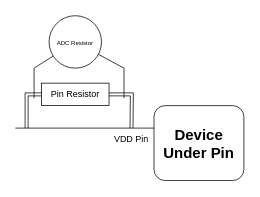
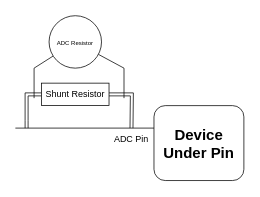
(75, 94) -> (75, 94)
(132, 139) -> (132, 139)
